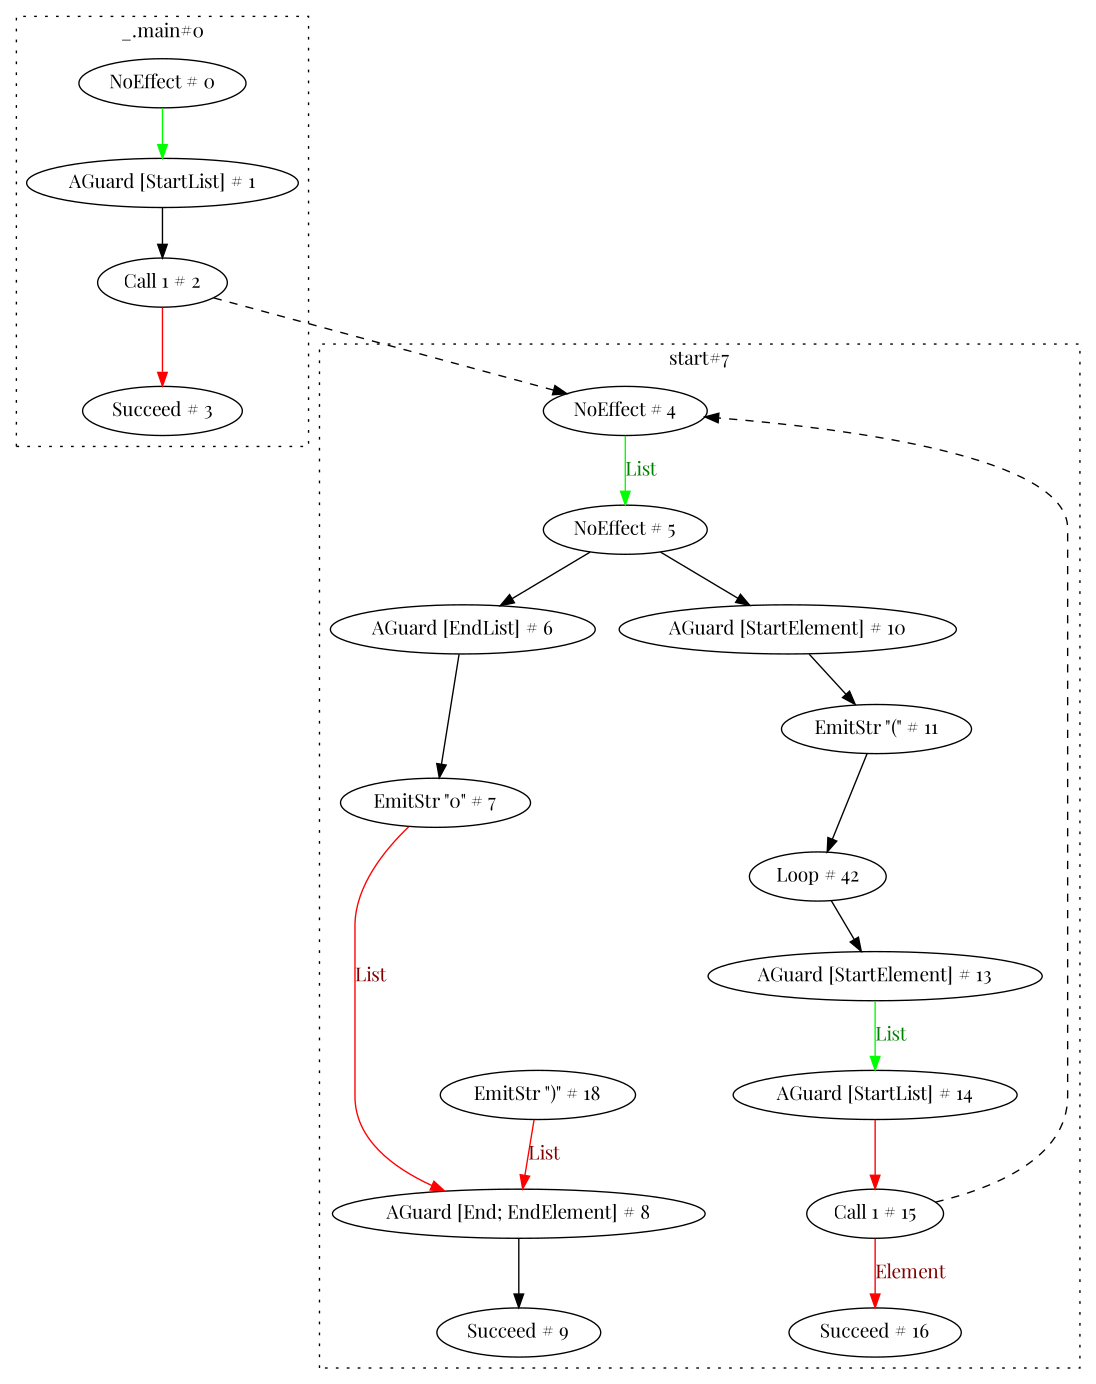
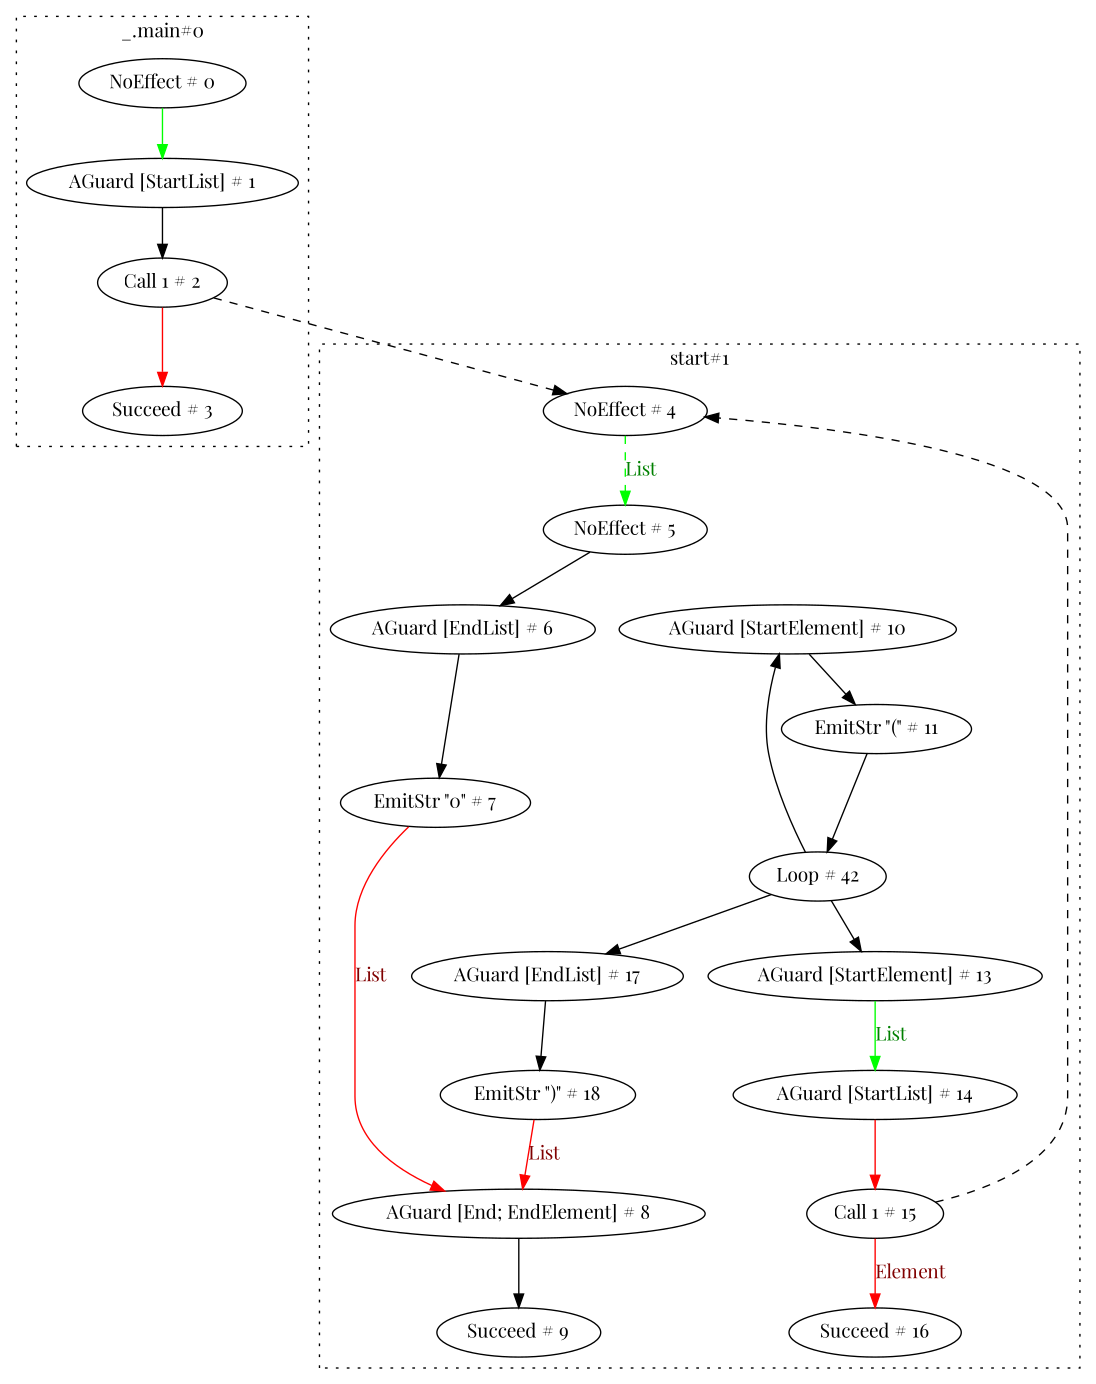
(700, 360) -> (700, 360)
(625, 463) -> (625, 463)
(699, 575) -> (771, 763)
none -> (547, 976)
